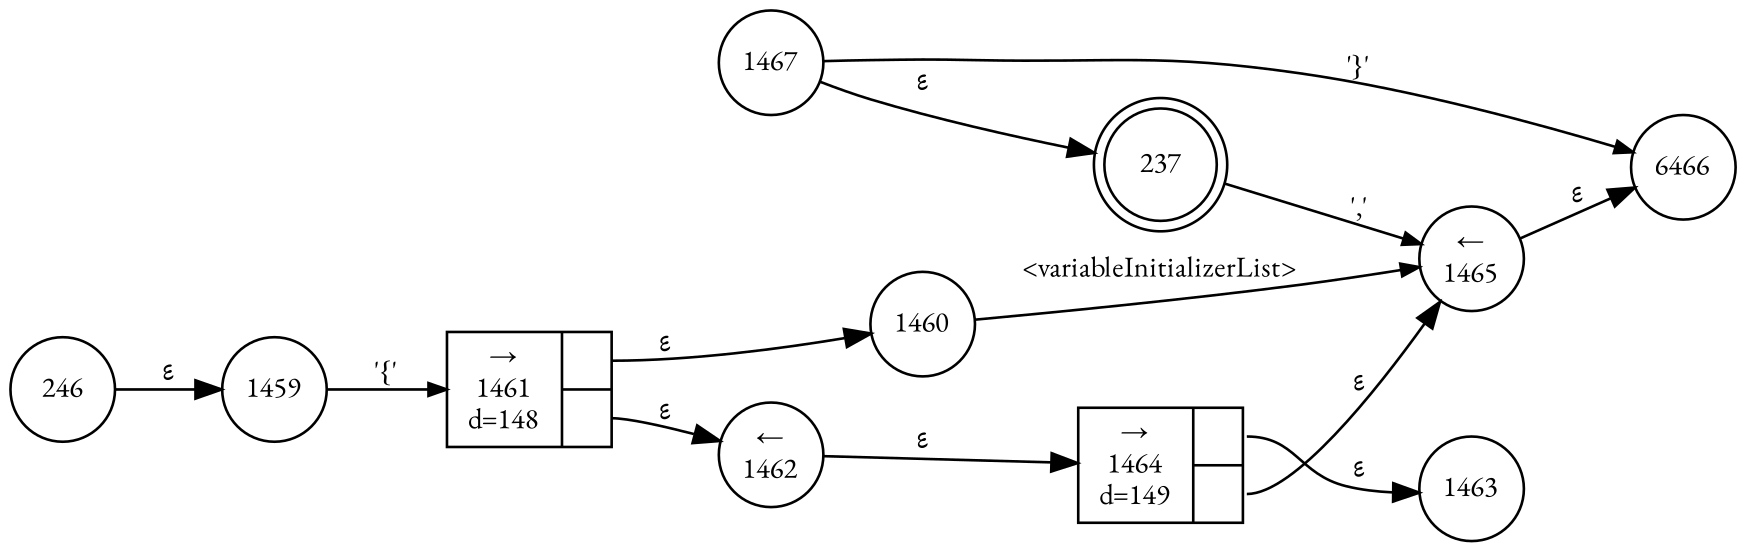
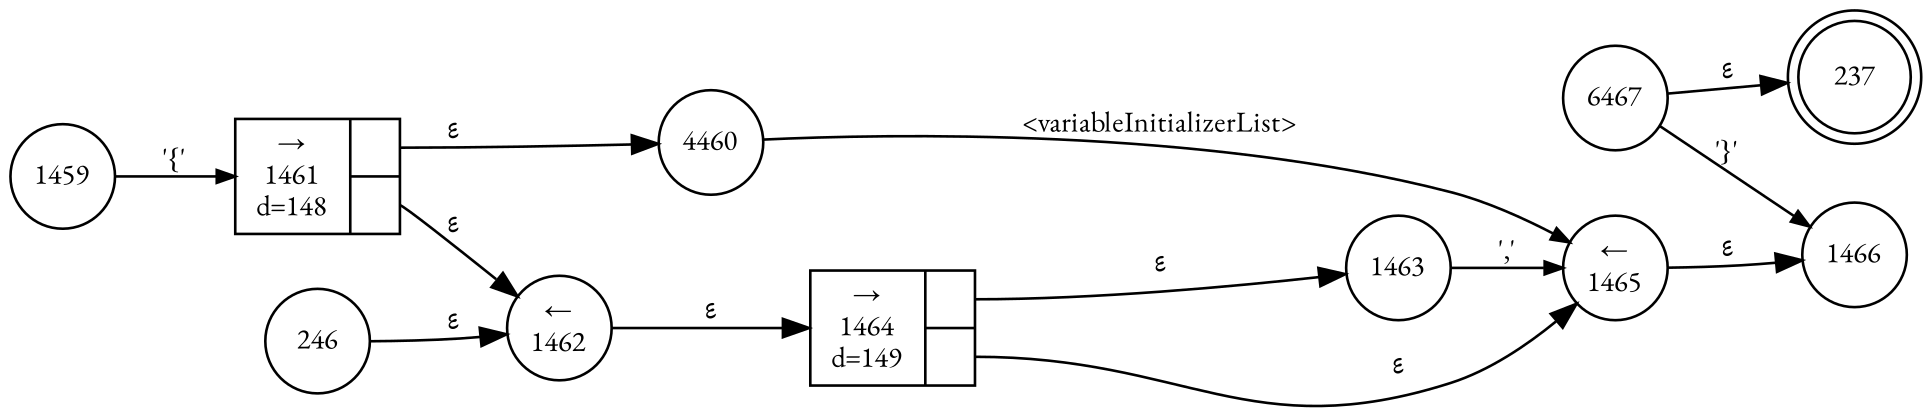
(771, 63) -> (1615, 98)
(1683, 167) -> (1855, 255)
(1314, 211) -> (1498, 268)
(923, 324) -> (711, 142)
(155, 389) -> (426, 340)
